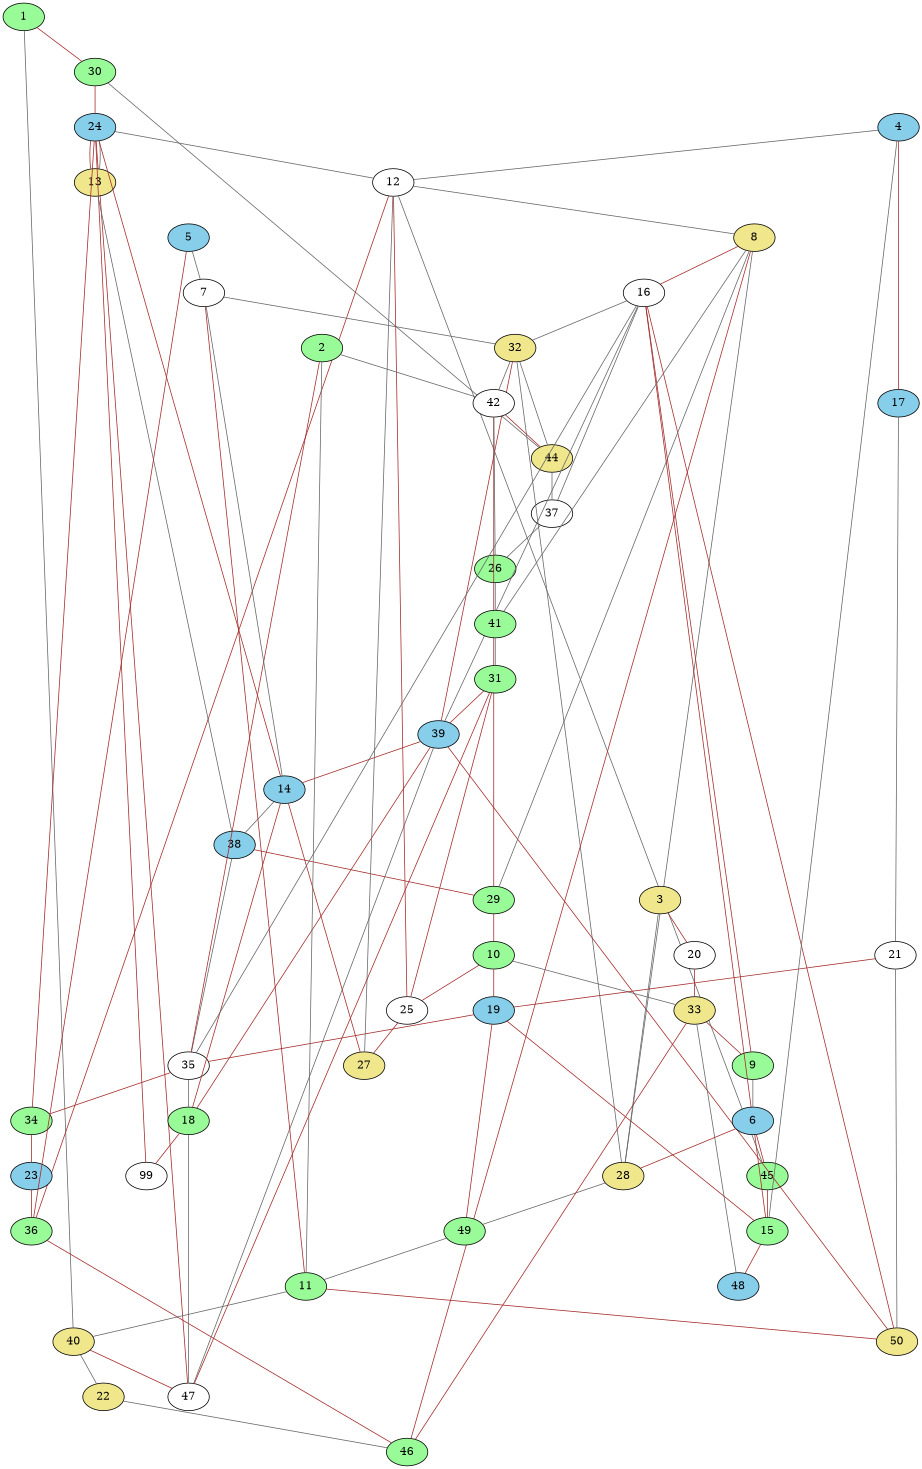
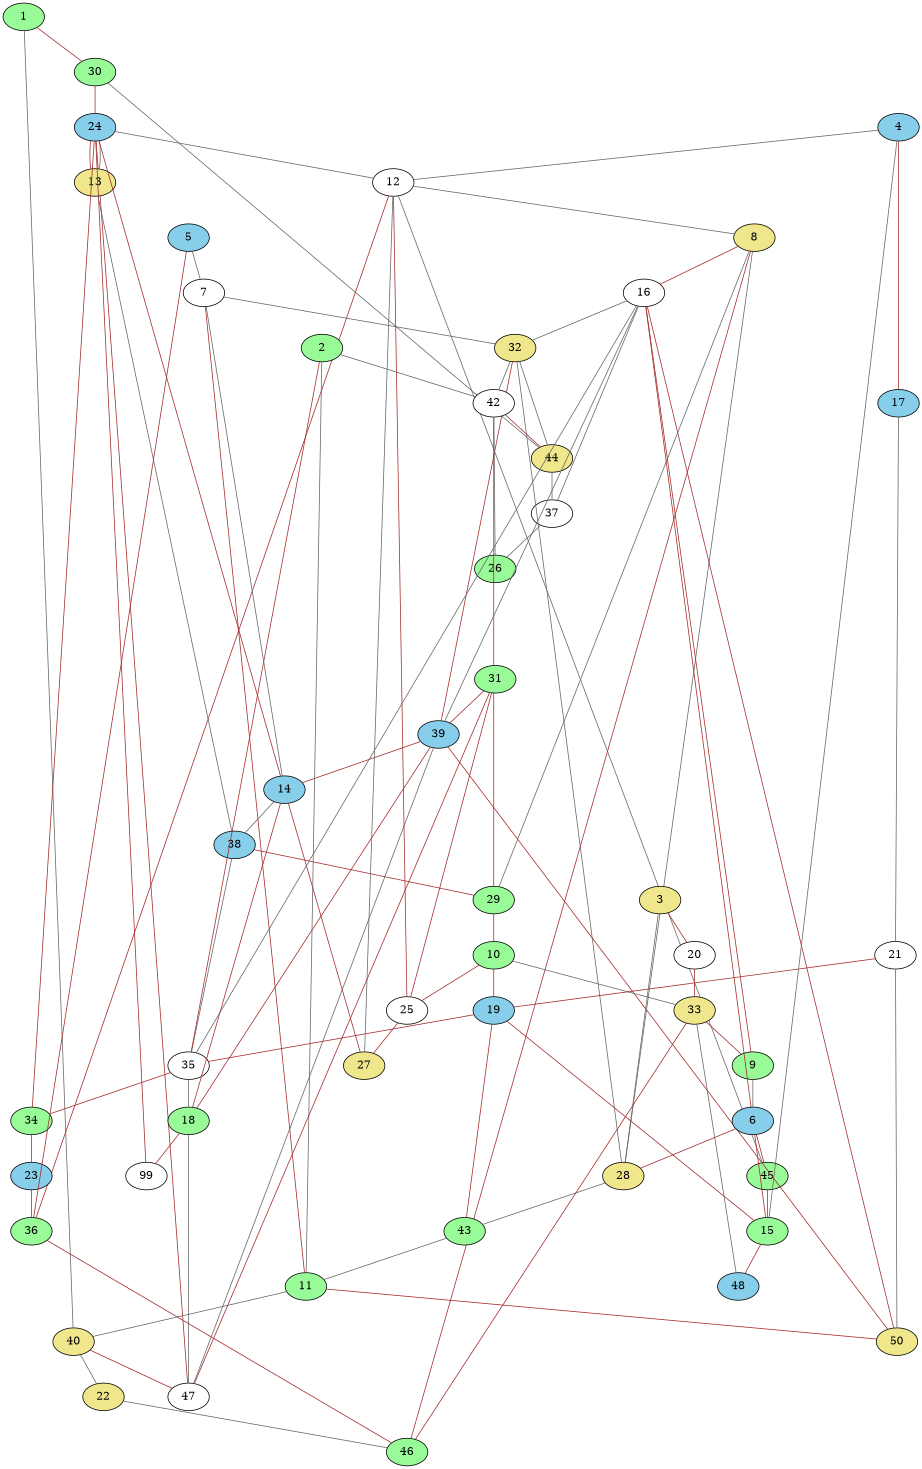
(495, 624) -> none
(465, 1231) -> (465, 1231)
